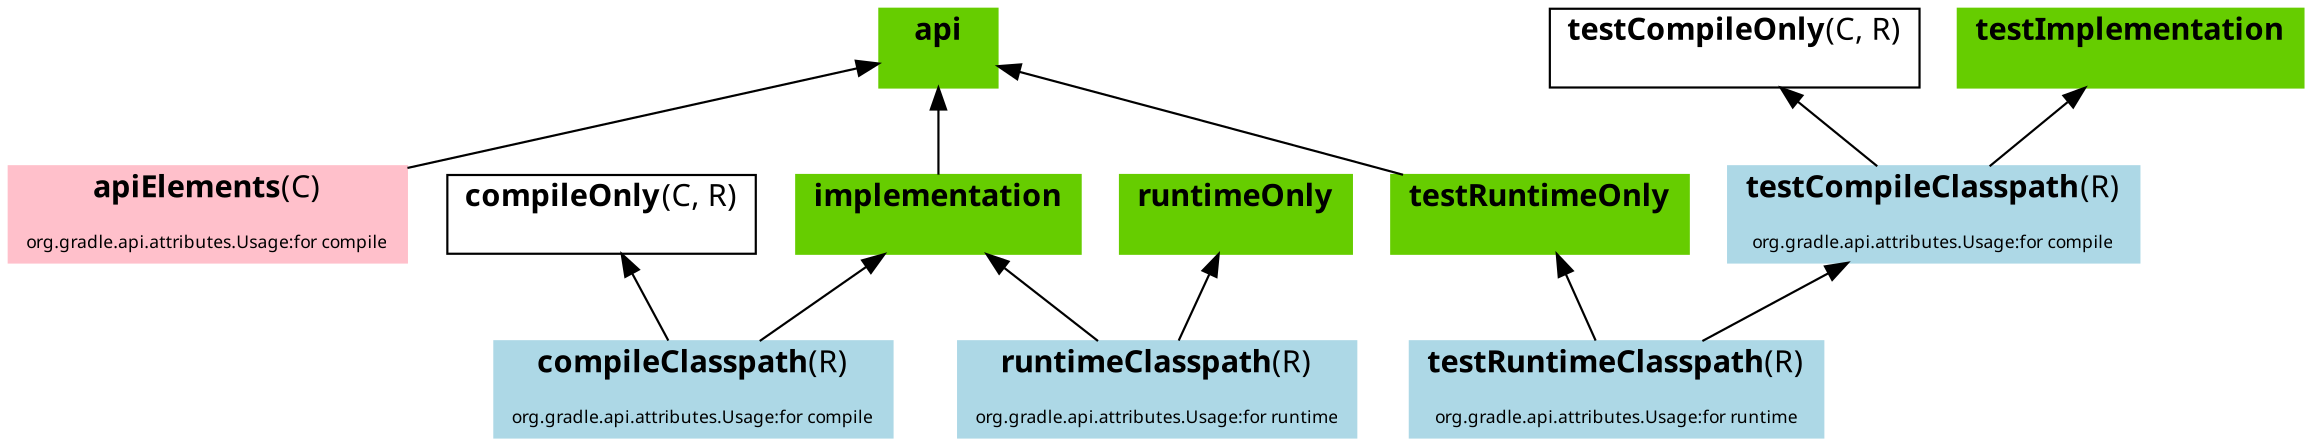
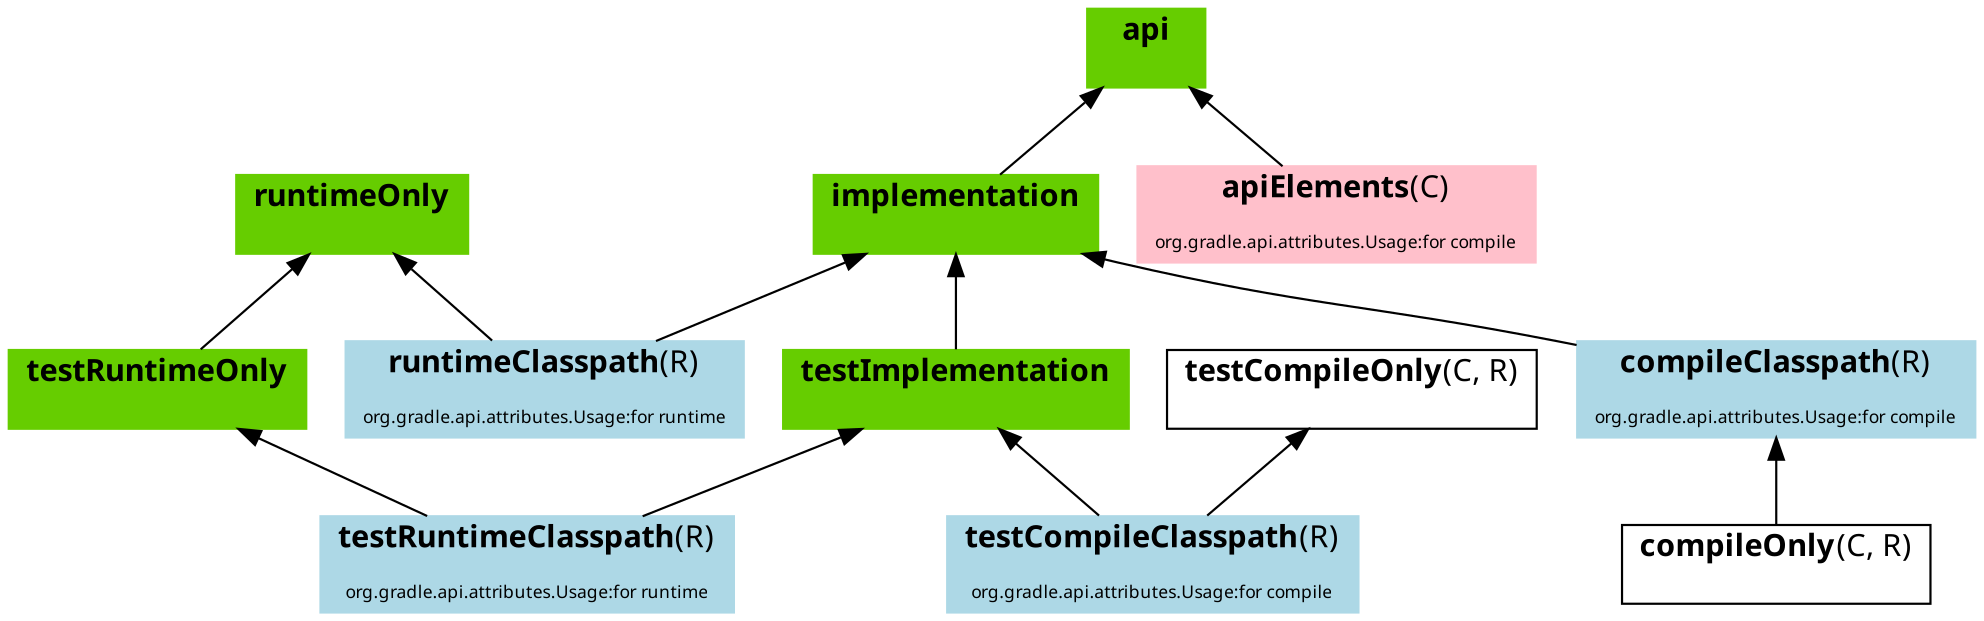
(1211, 123) -> (247, 309)
(650, 307) -> (1776, 492)
(1765, 307) -> (742, 477)
none -> (956, 313)
